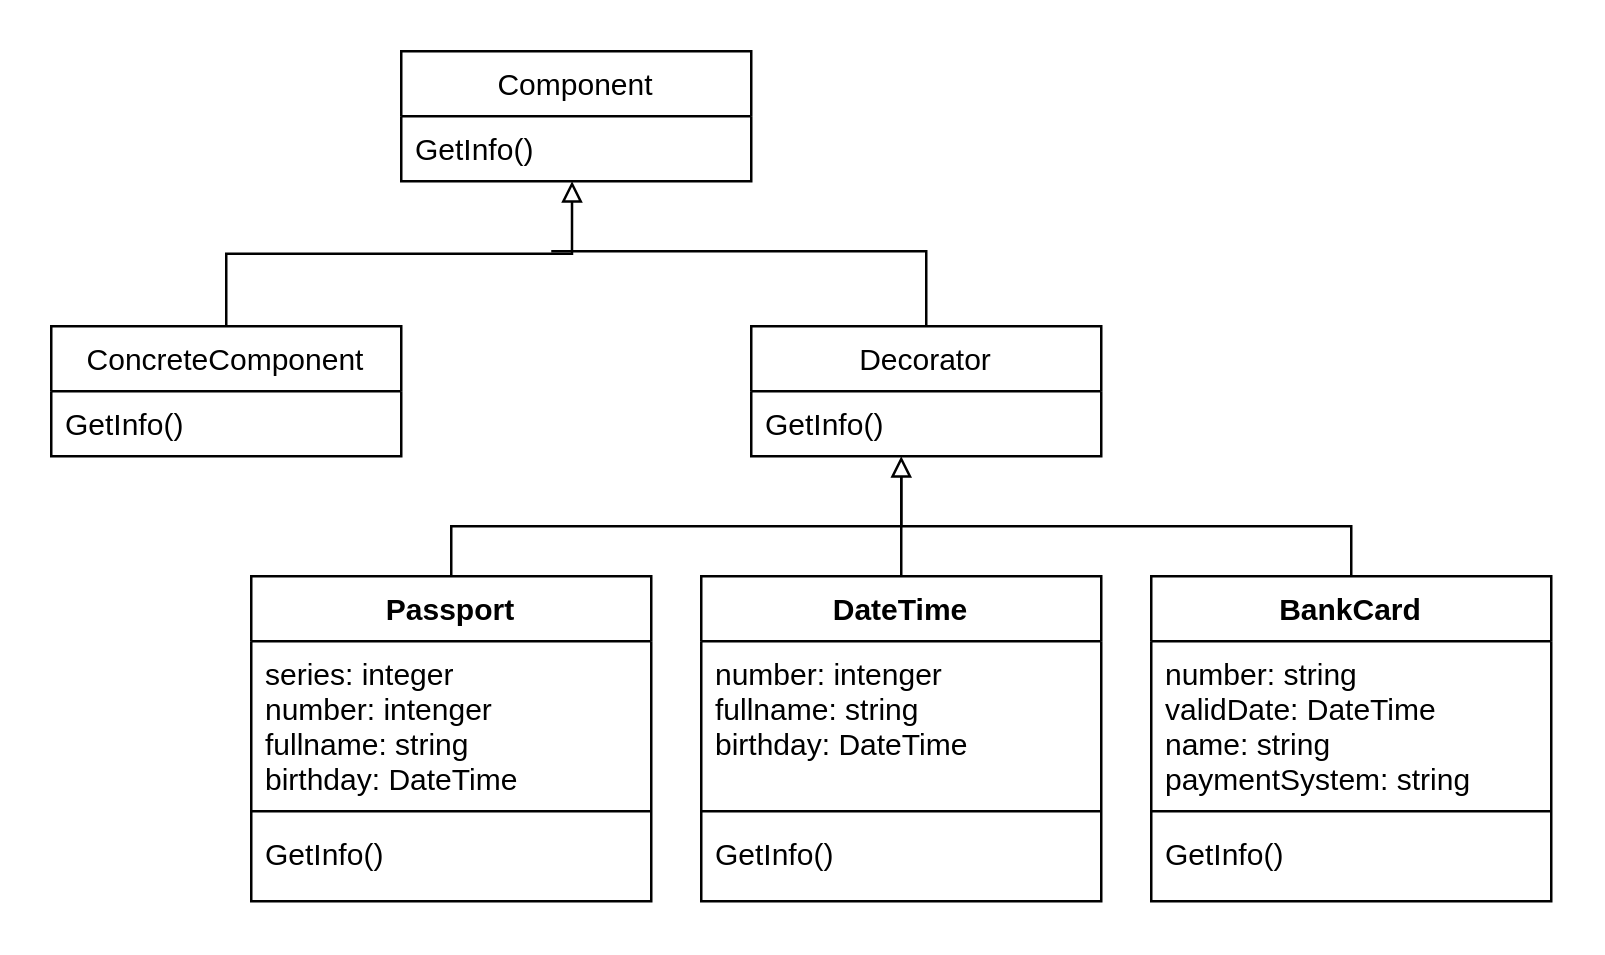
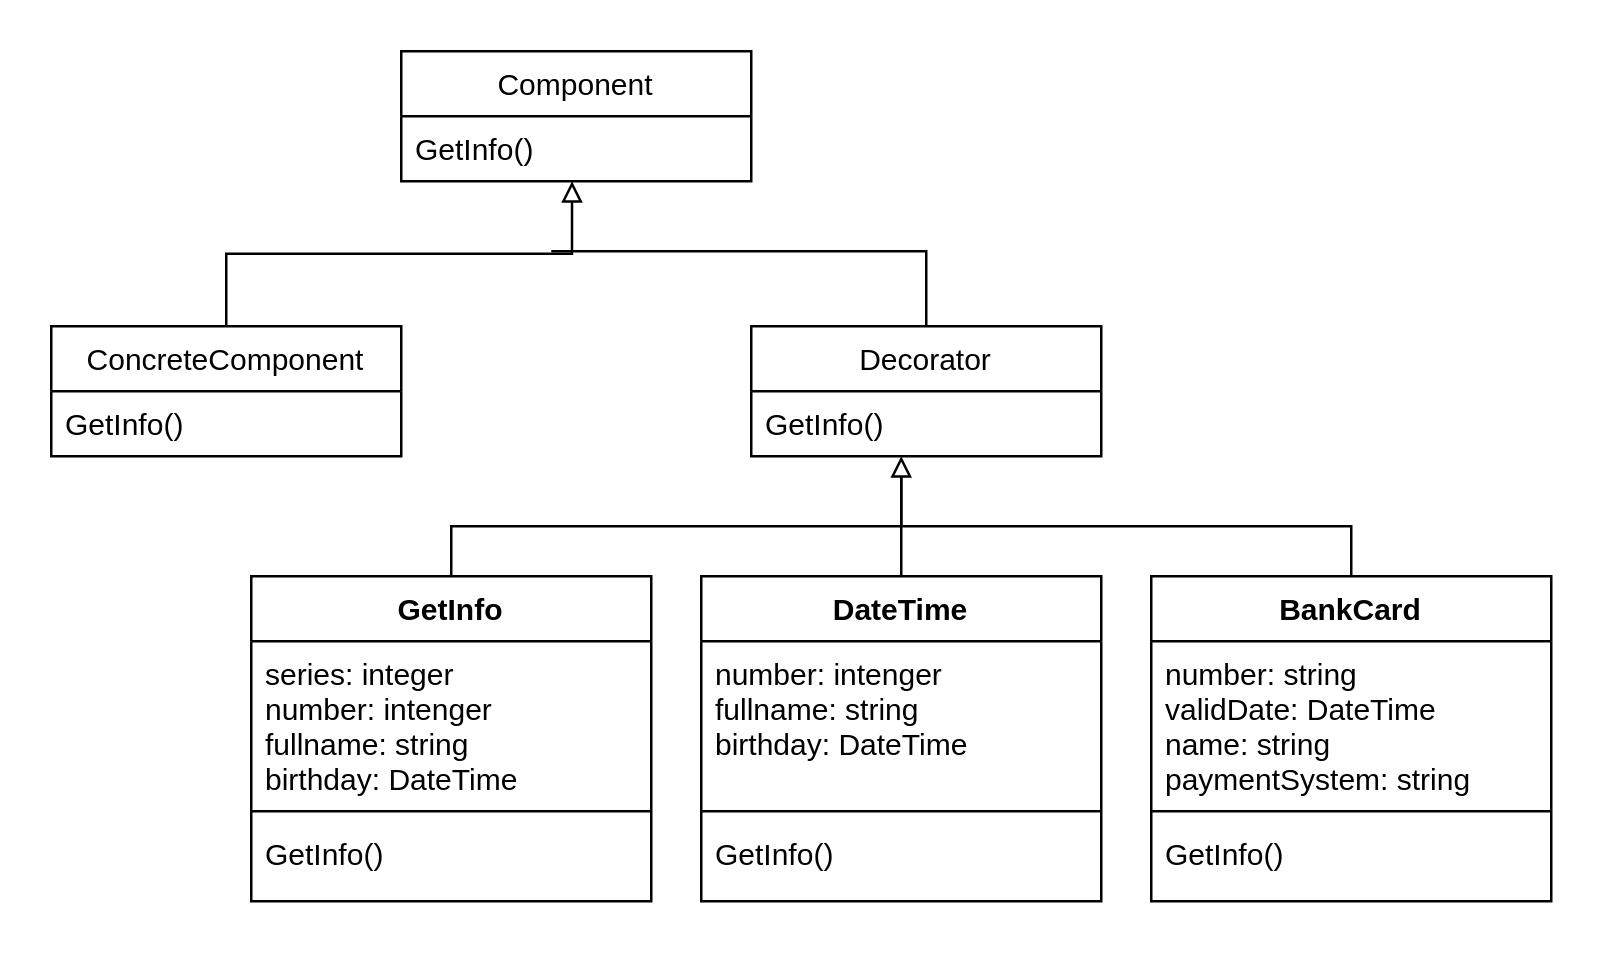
(450, 610) -> (450, 610)
